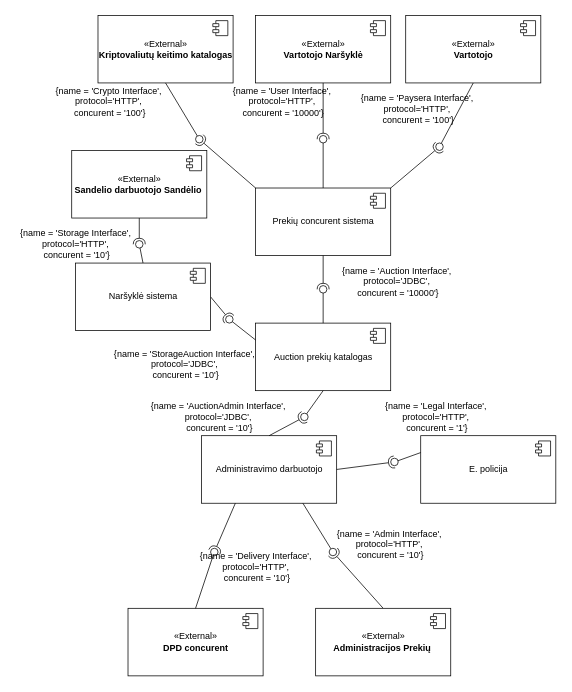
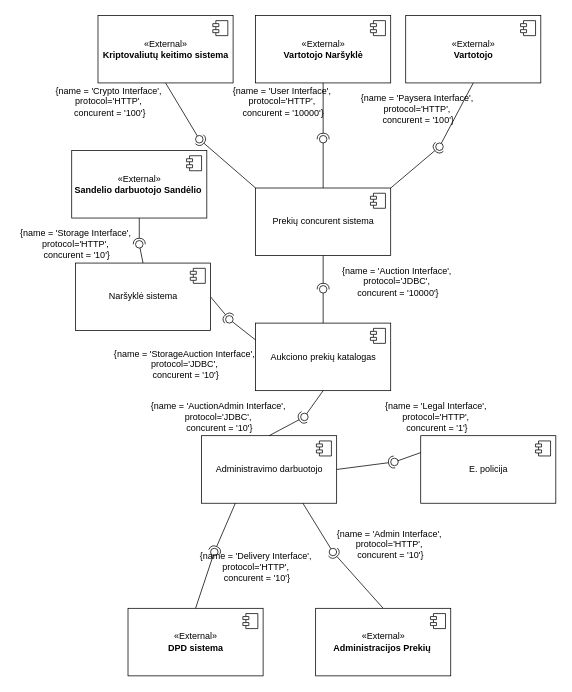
(166, 49) -> (166, 49)
(323, 357) -> (323, 357)
(196, 642) -> (196, 642)
